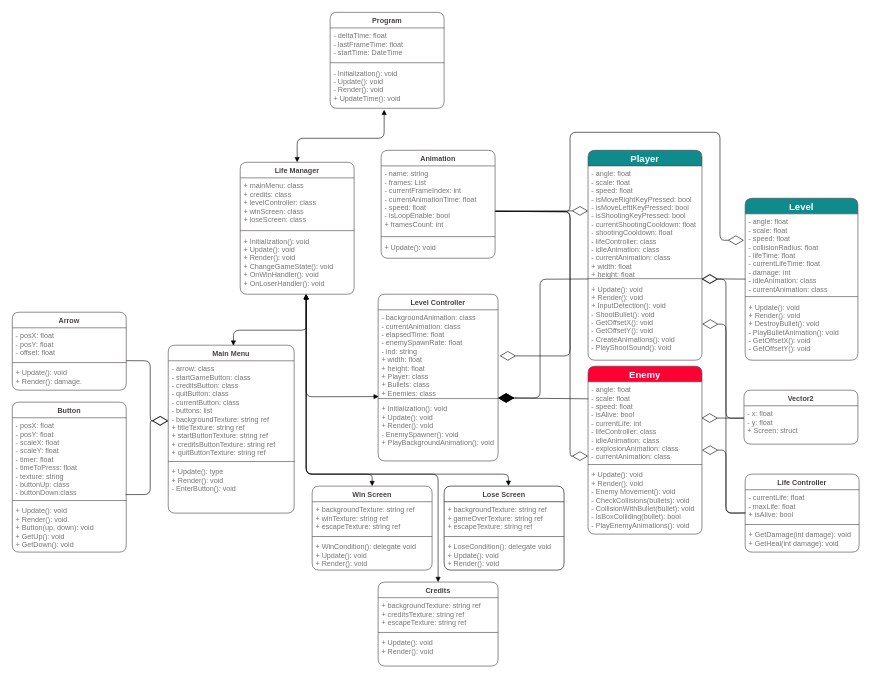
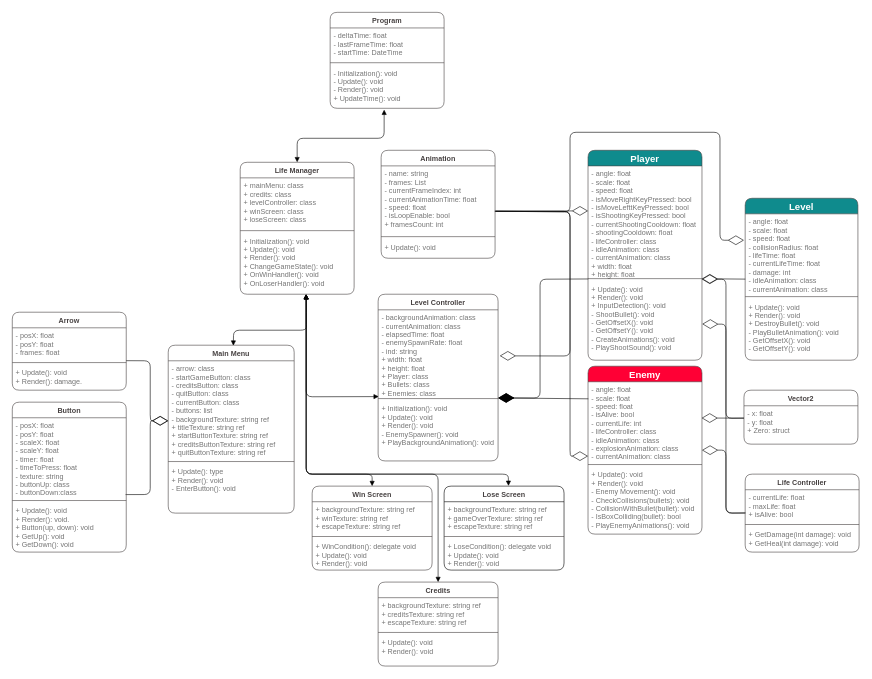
(38, 336) -> (38, 336)
(764, 414) -> (764, 414)
